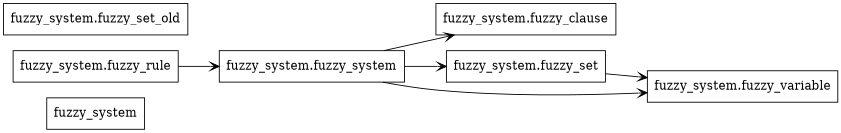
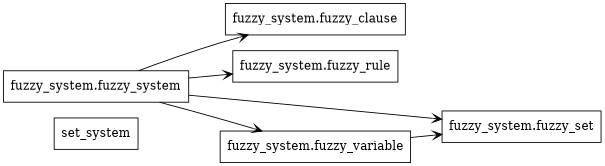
(96, 19) -> none
(194, 66) -> (206, 76)
(622, 75) -> (422, 136)
(96, 114) -> (96, 134)
